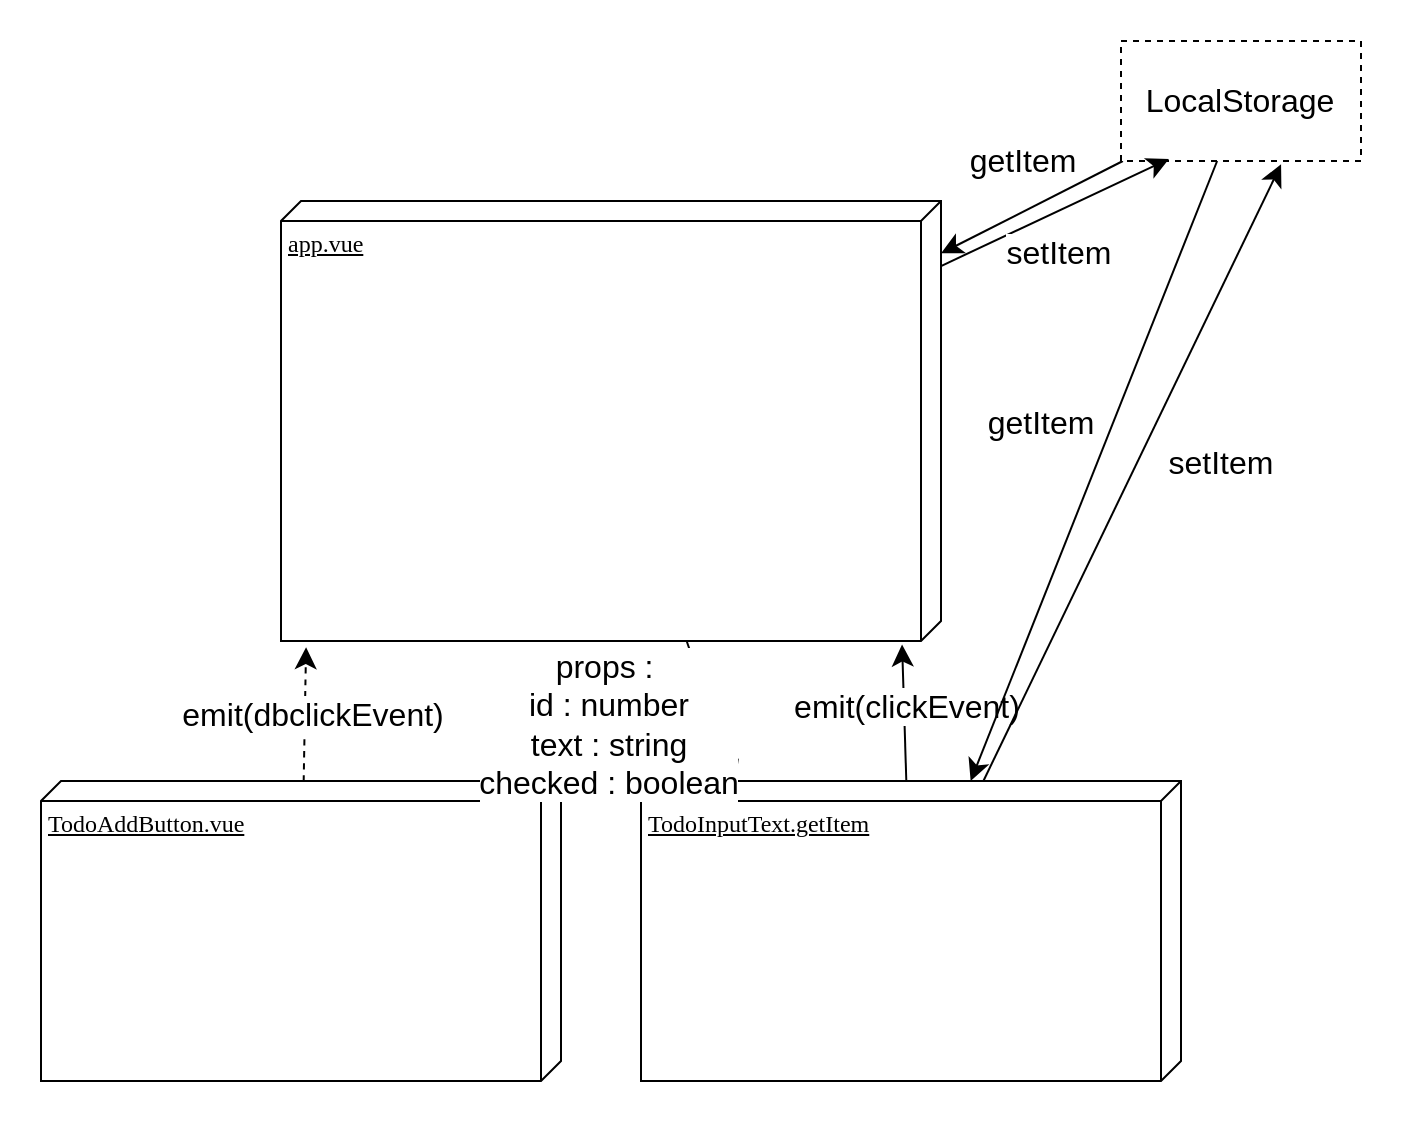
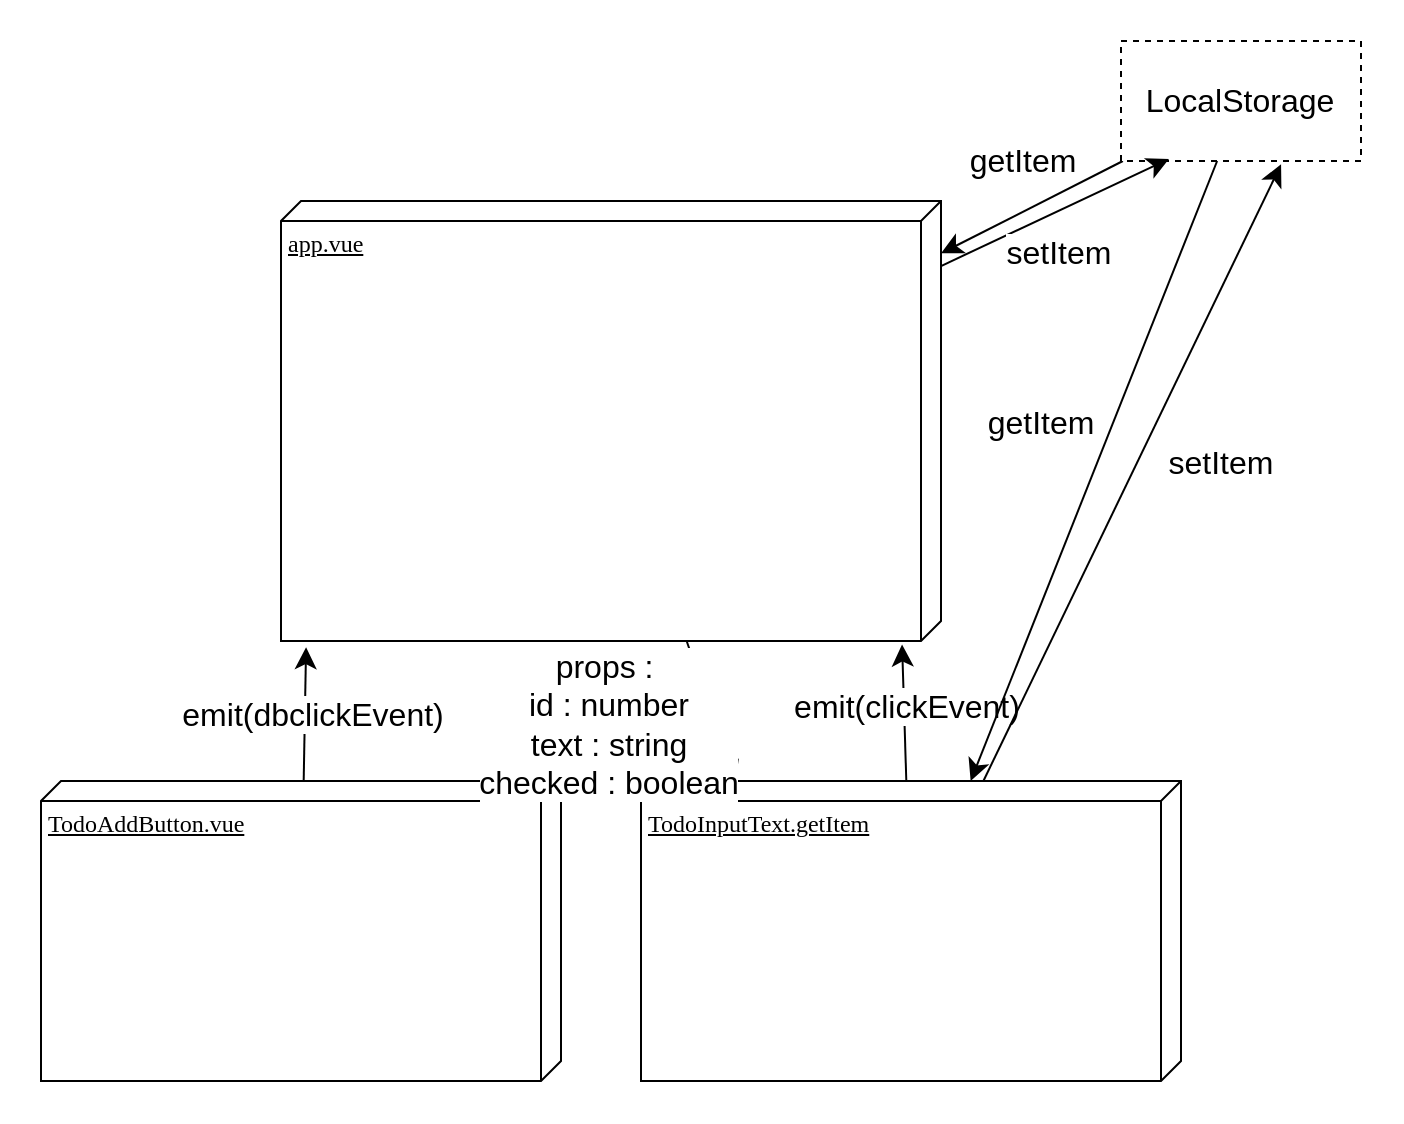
(304, 756) -> (304, 756)
